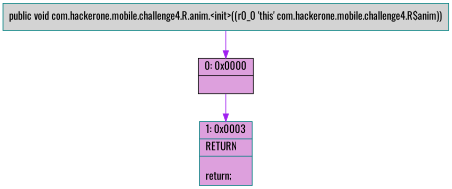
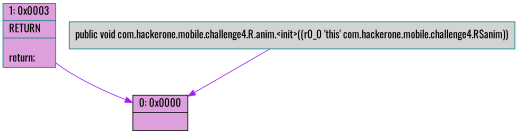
(226, 104) -> (89, 83)
